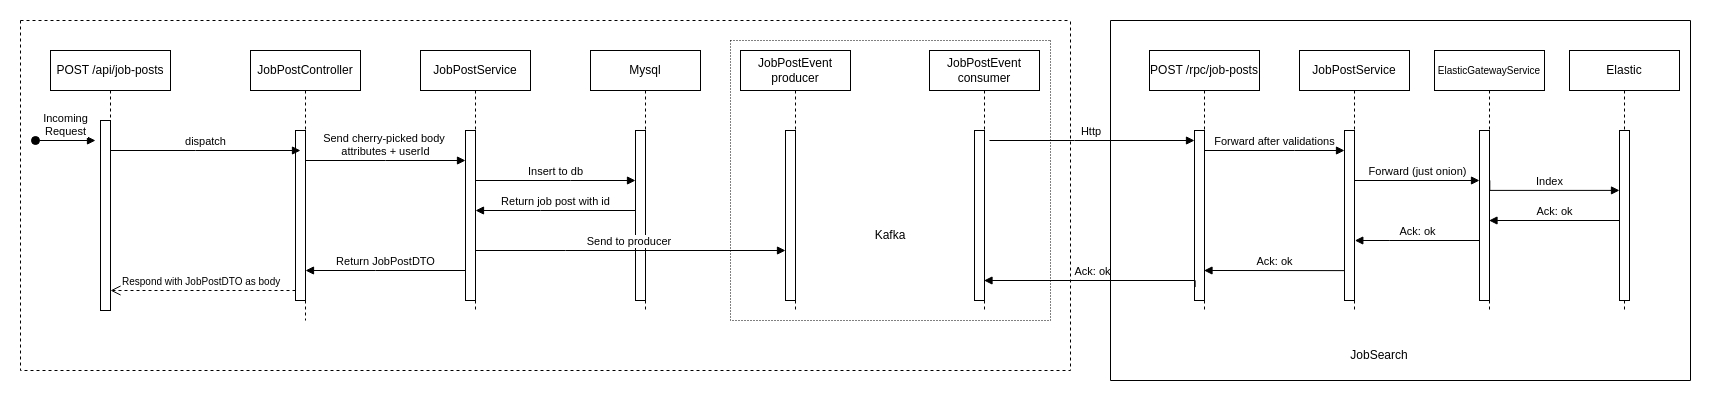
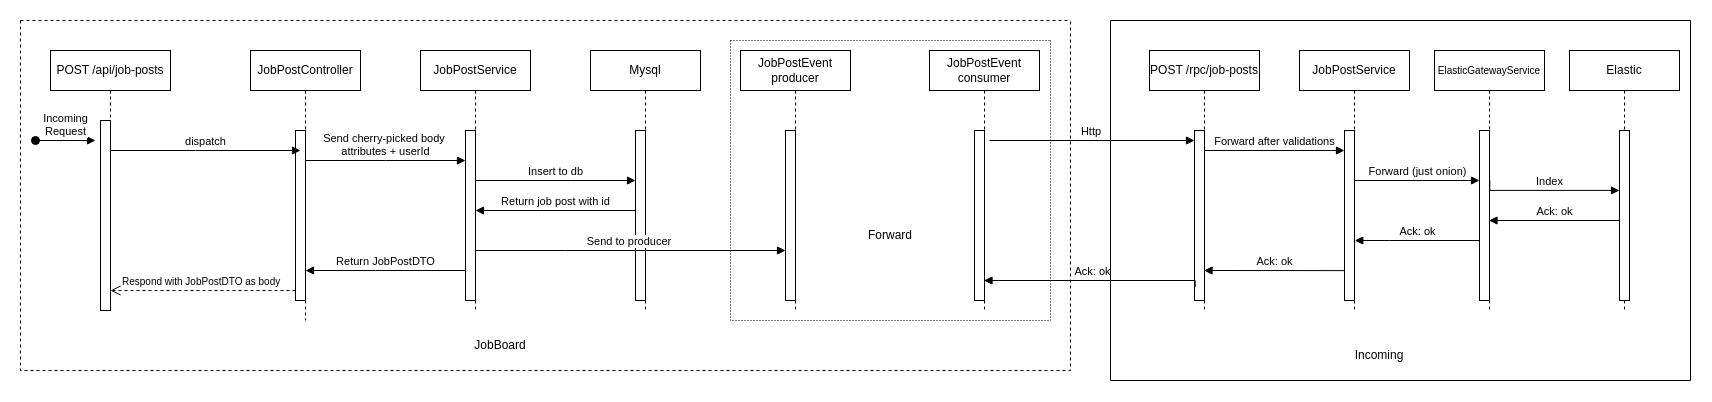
(891, 236) -> (891, 236)
none -> (501, 346)
(1380, 356) -> (1380, 356)
